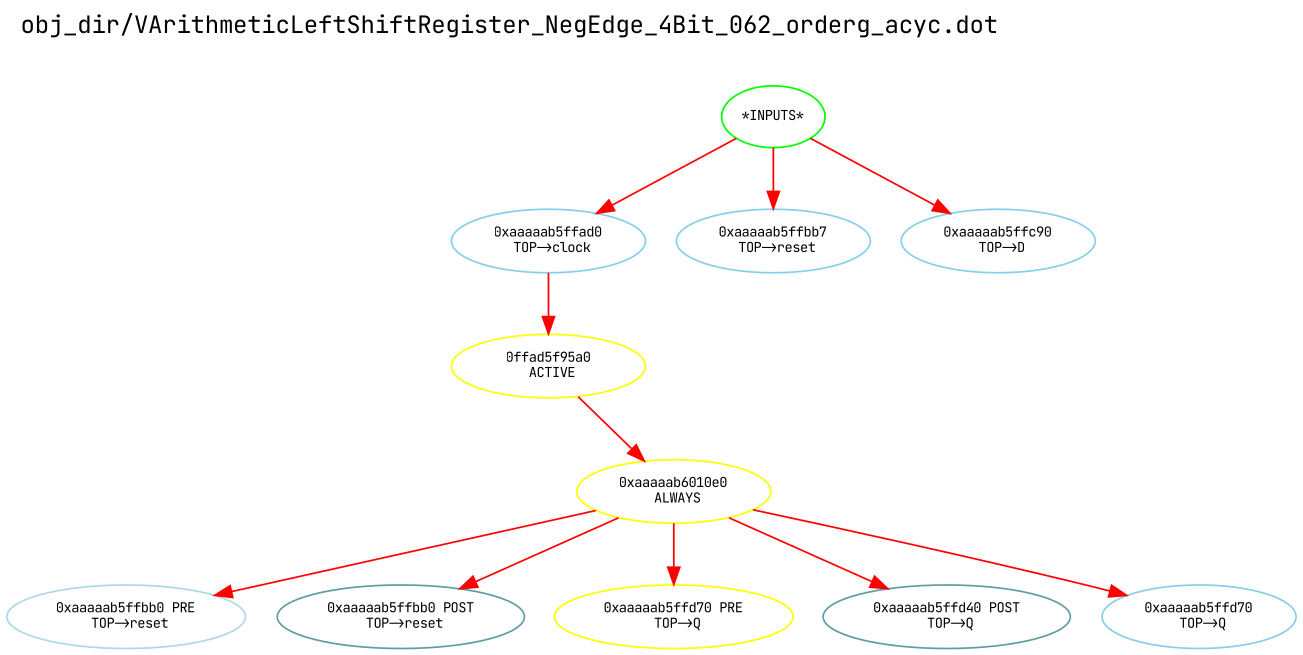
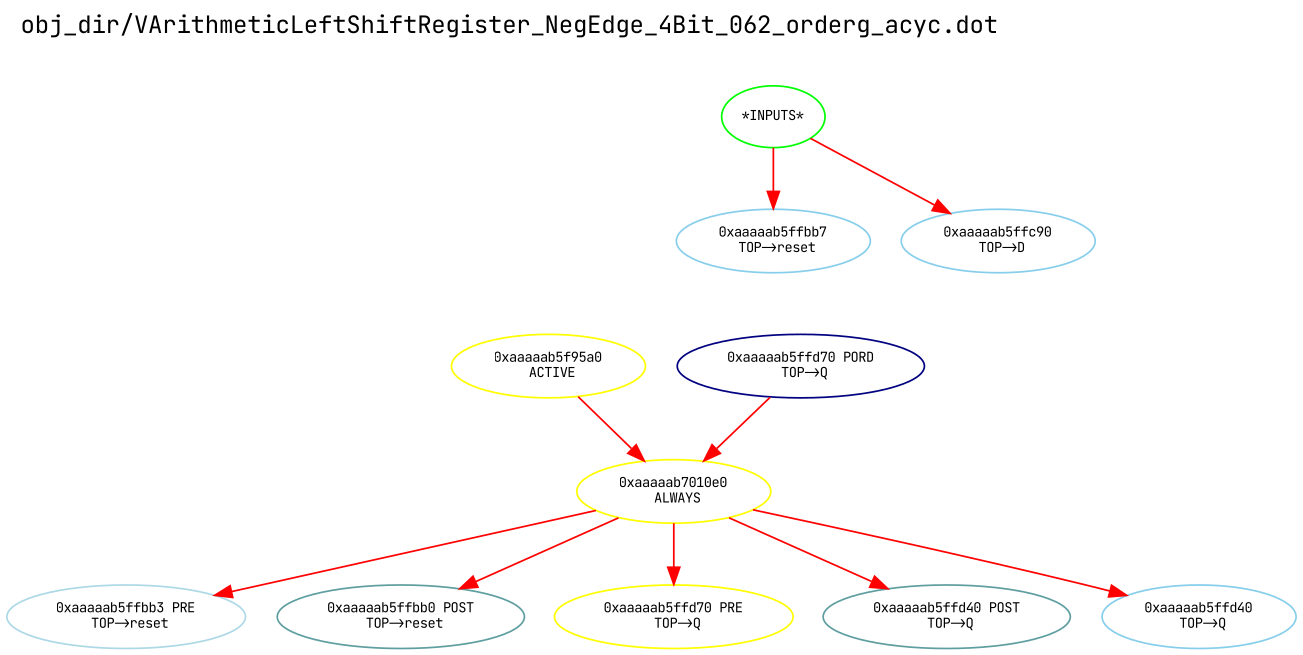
(548, 241) -> none
(548, 366) -> (548, 366)
none -> (801, 366)
(674, 491) -> (674, 491)
(126, 617) -> (126, 617)
(1199, 617) -> (1199, 617)
